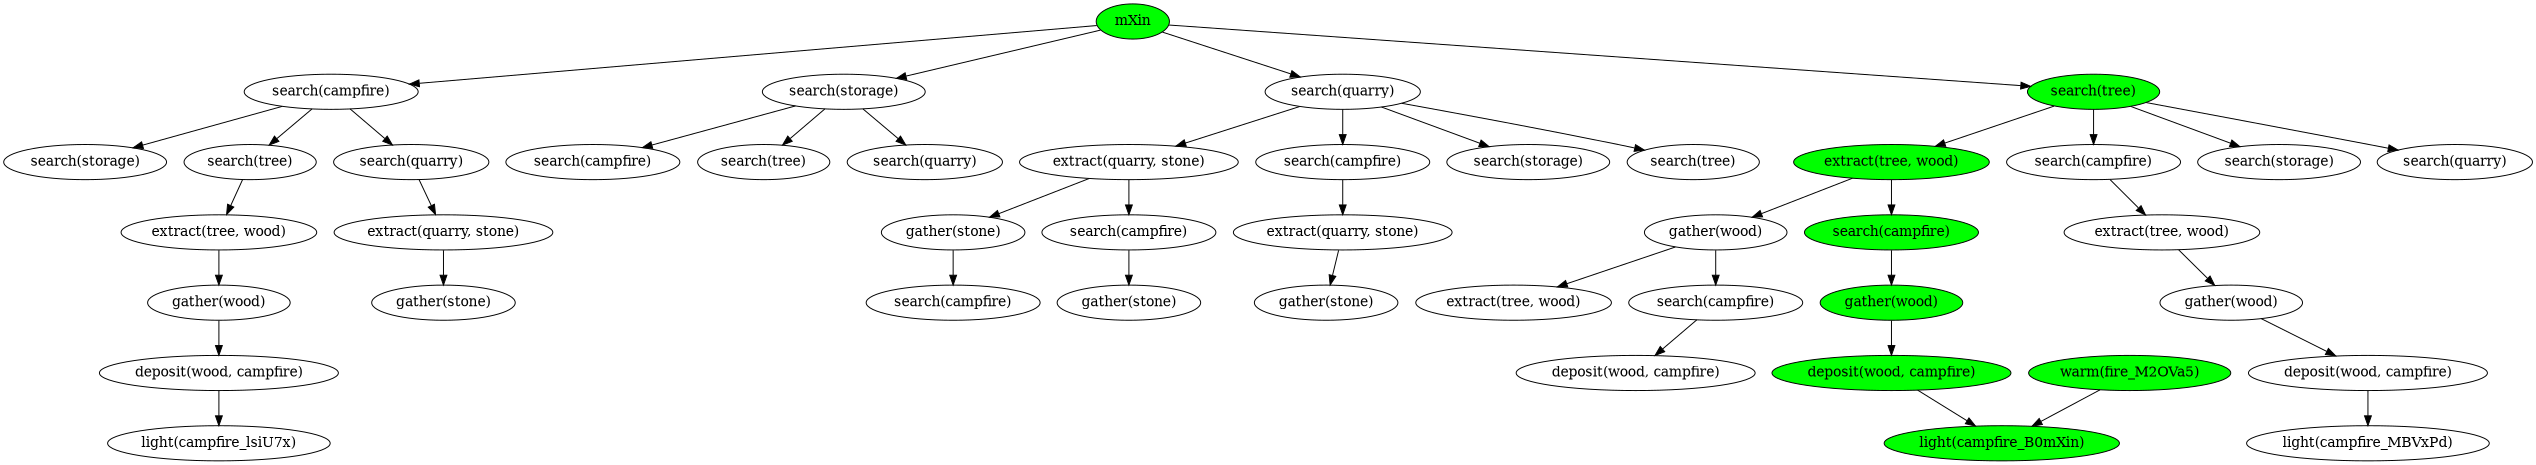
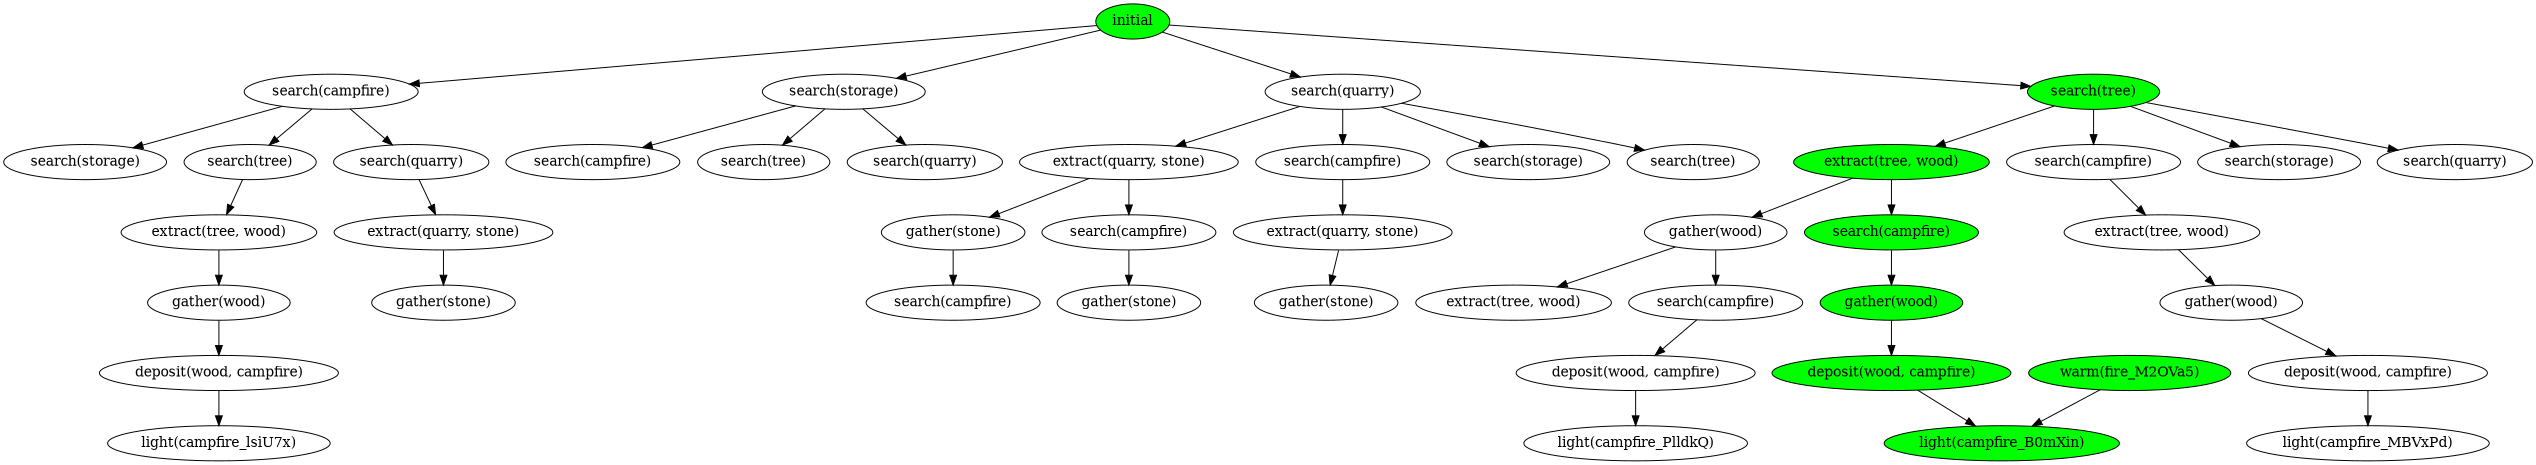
(1133, 21) -> (1133, 21)
none -> (1636, 443)
